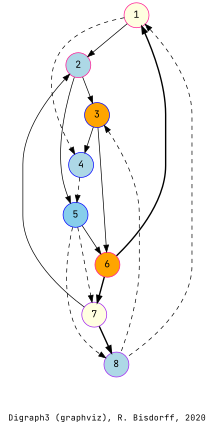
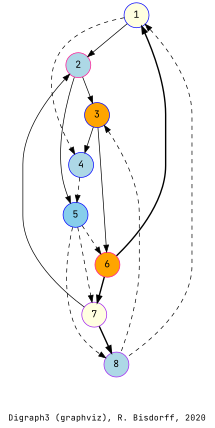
(137, 15) -> (137, 15)
(90, 237) -> (90, 237)
